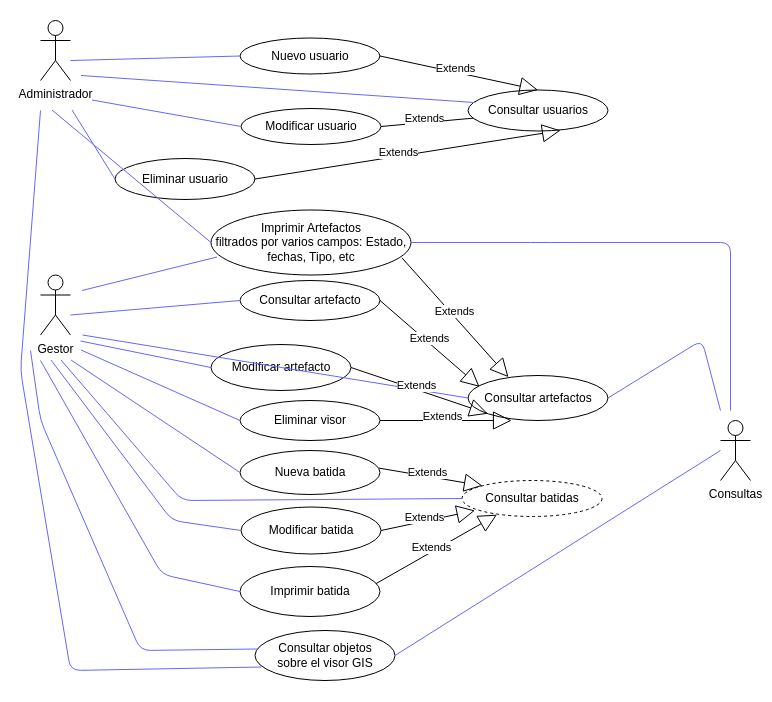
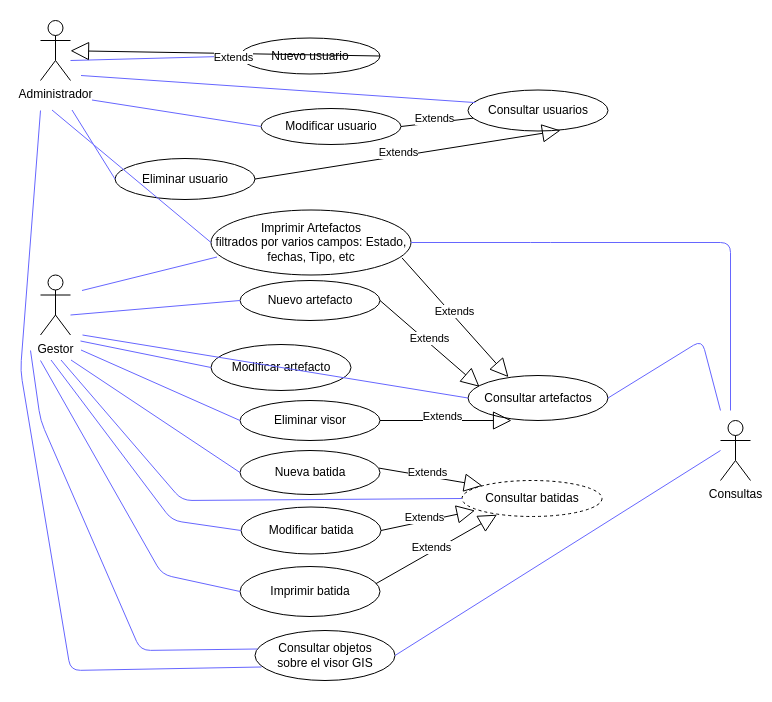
(450, 71) -> (235, 54)
(311, 127) -> (331, 127)
(311, 301) -> (311, 301)
(380, 377) -> none
